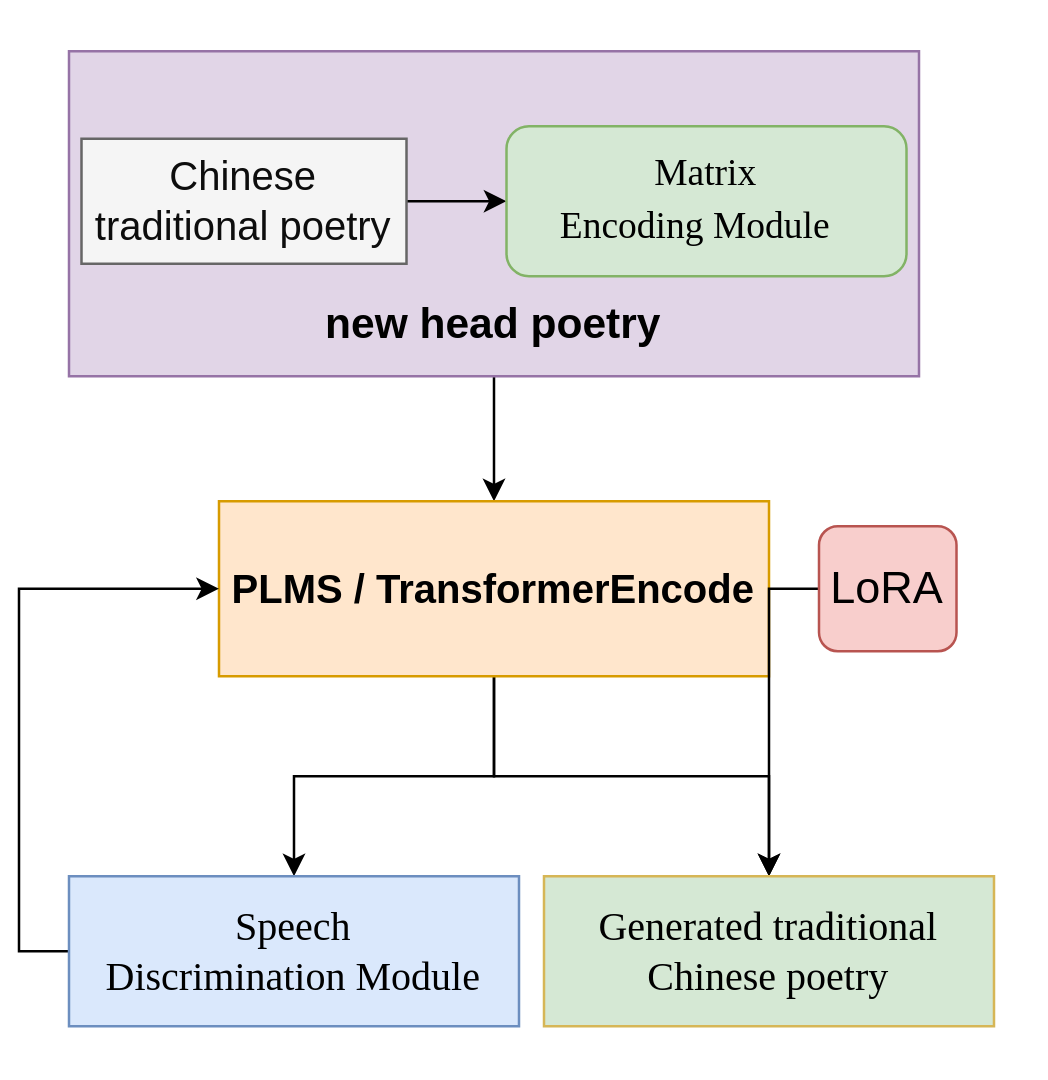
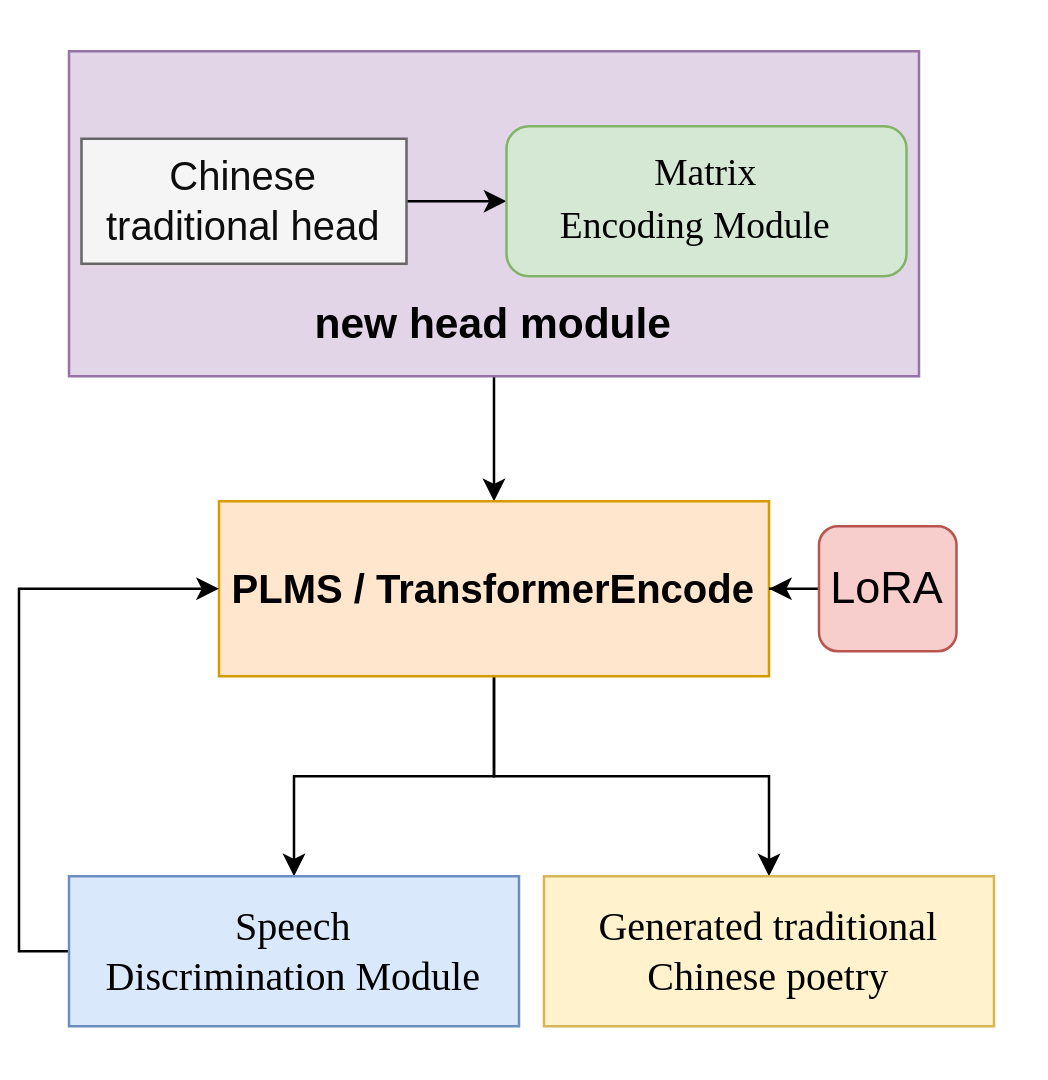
(244, 201) -> (244, 201)
(494, 326) -> (494, 326)
(769, 672) -> (769, 589)
(769, 951) -> (769, 951)
